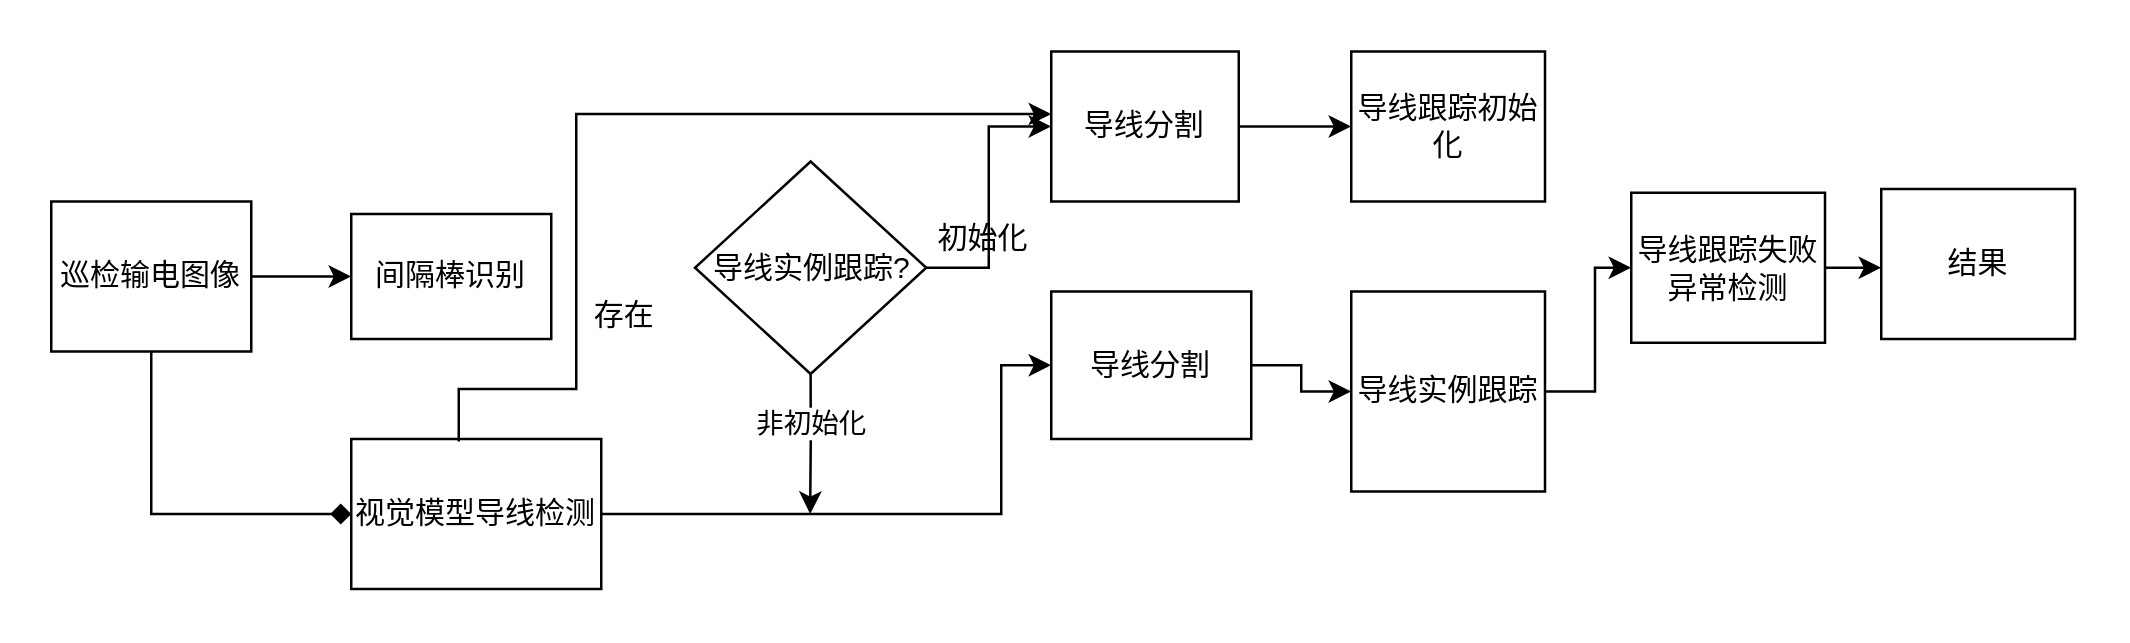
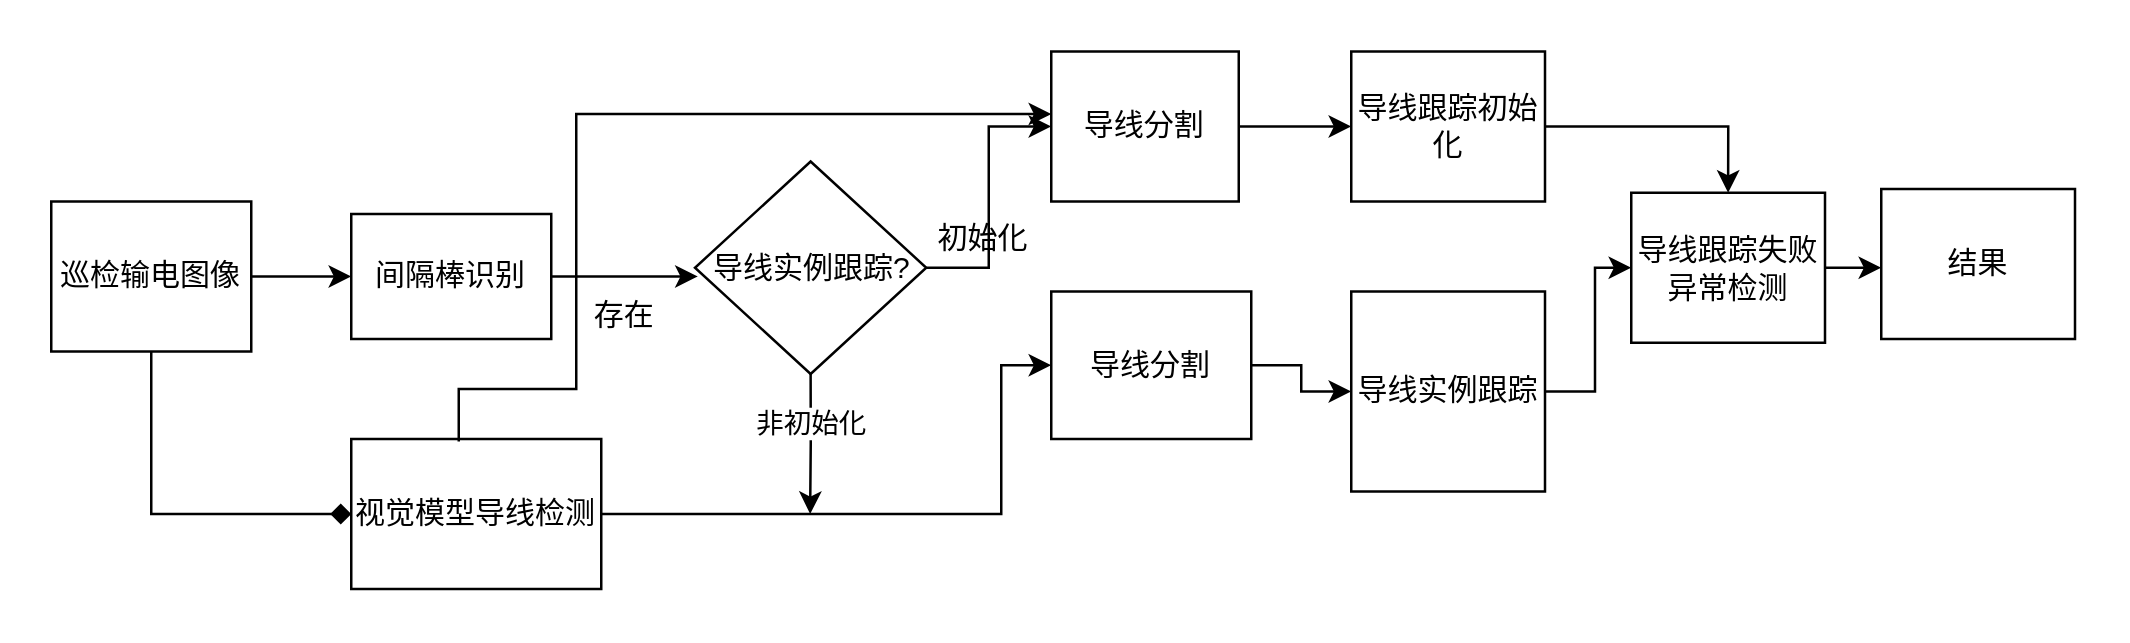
none -> (1661, 126)
none -> (631, 276)
